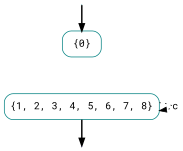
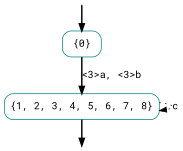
none -> (82, 72)
